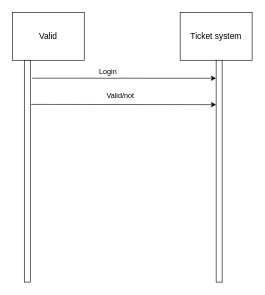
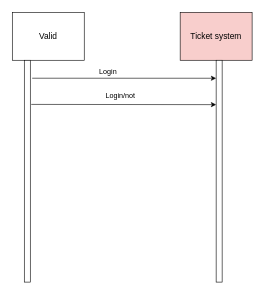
(216, 36) -> (216, 36)
(121, 96) -> (121, 96)
